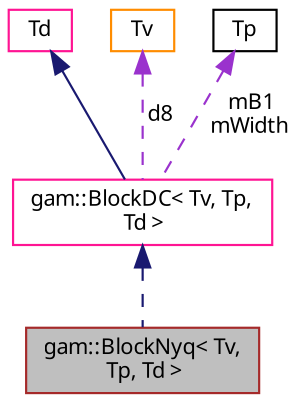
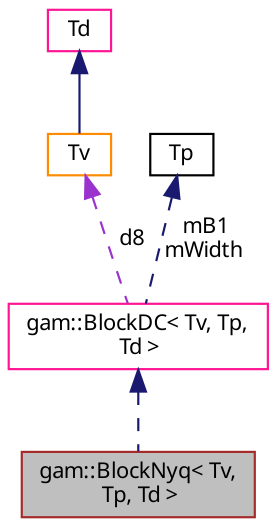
(94, 125) -> (79, 104)
(192, 125) -> (159, 251)
